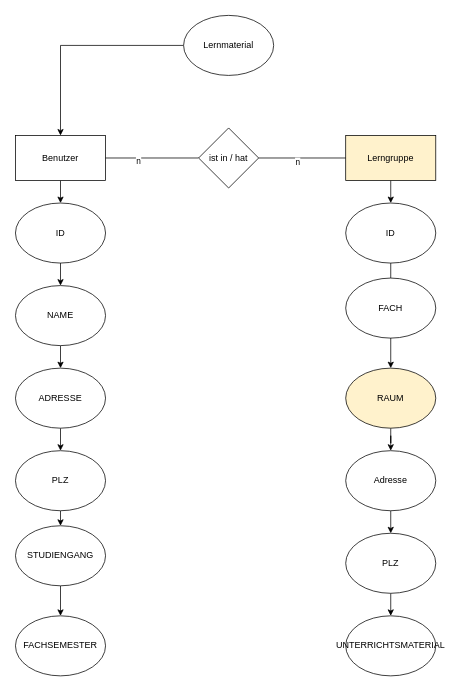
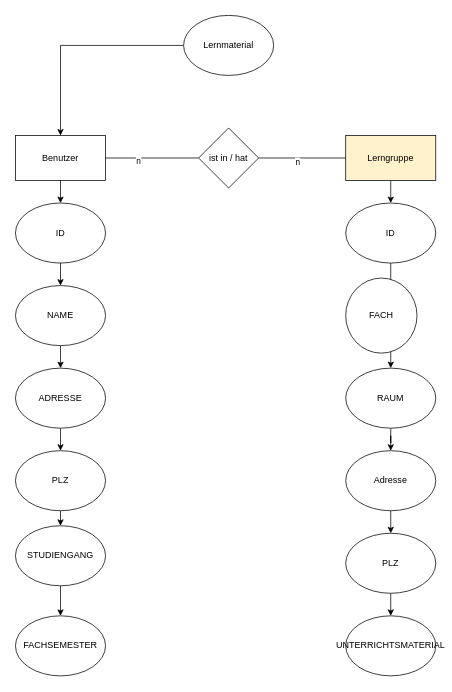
(390, 308) -> (381, 315)
(390, 398) -> (390, 398)
